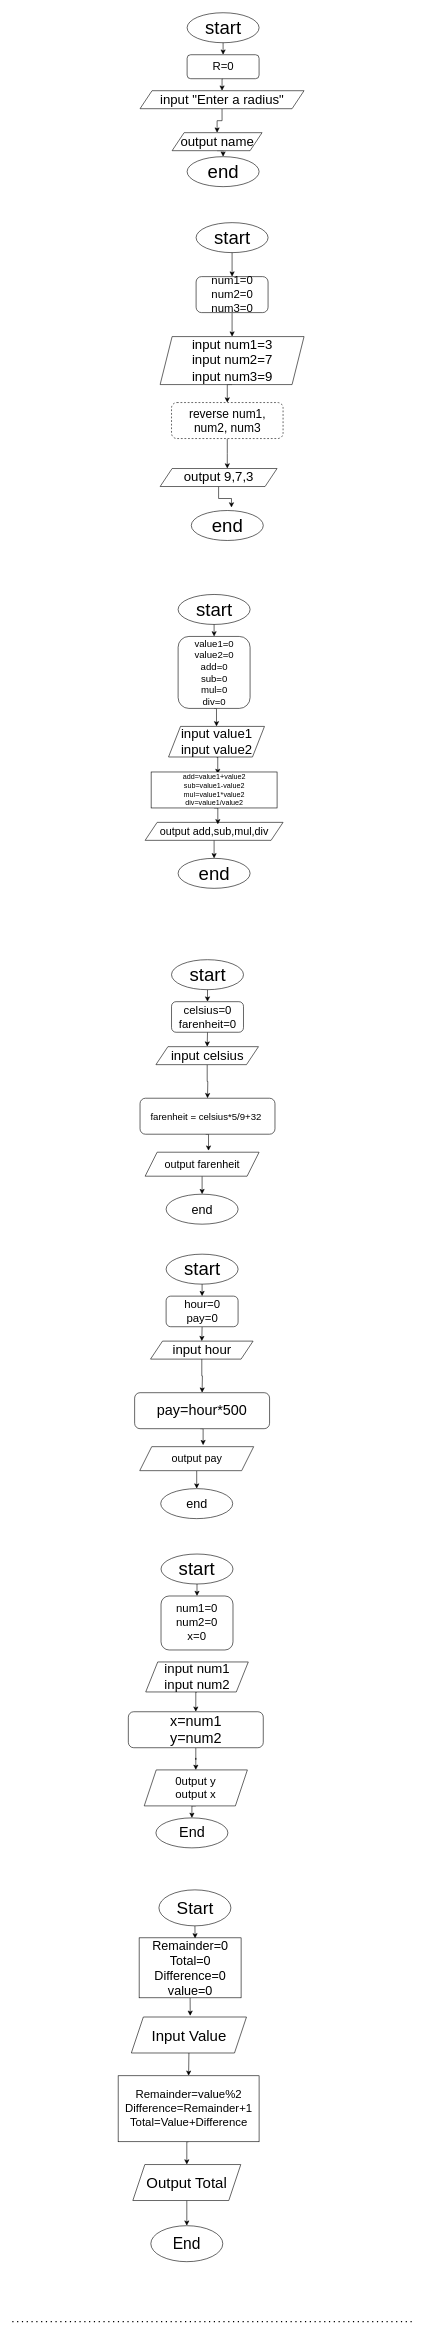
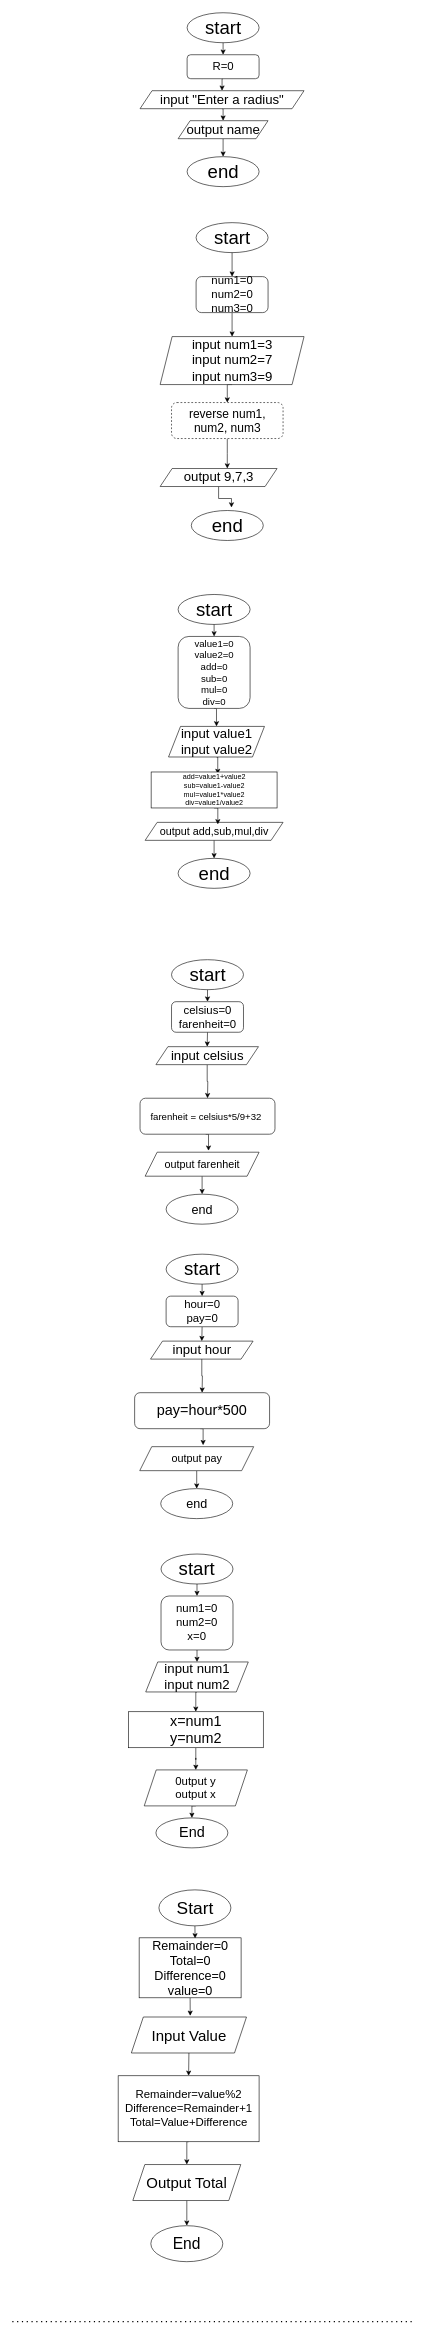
(217, 141) -> (223, 129)
none -> (197, 1656)
(196, 1730) -> (196, 1730)
